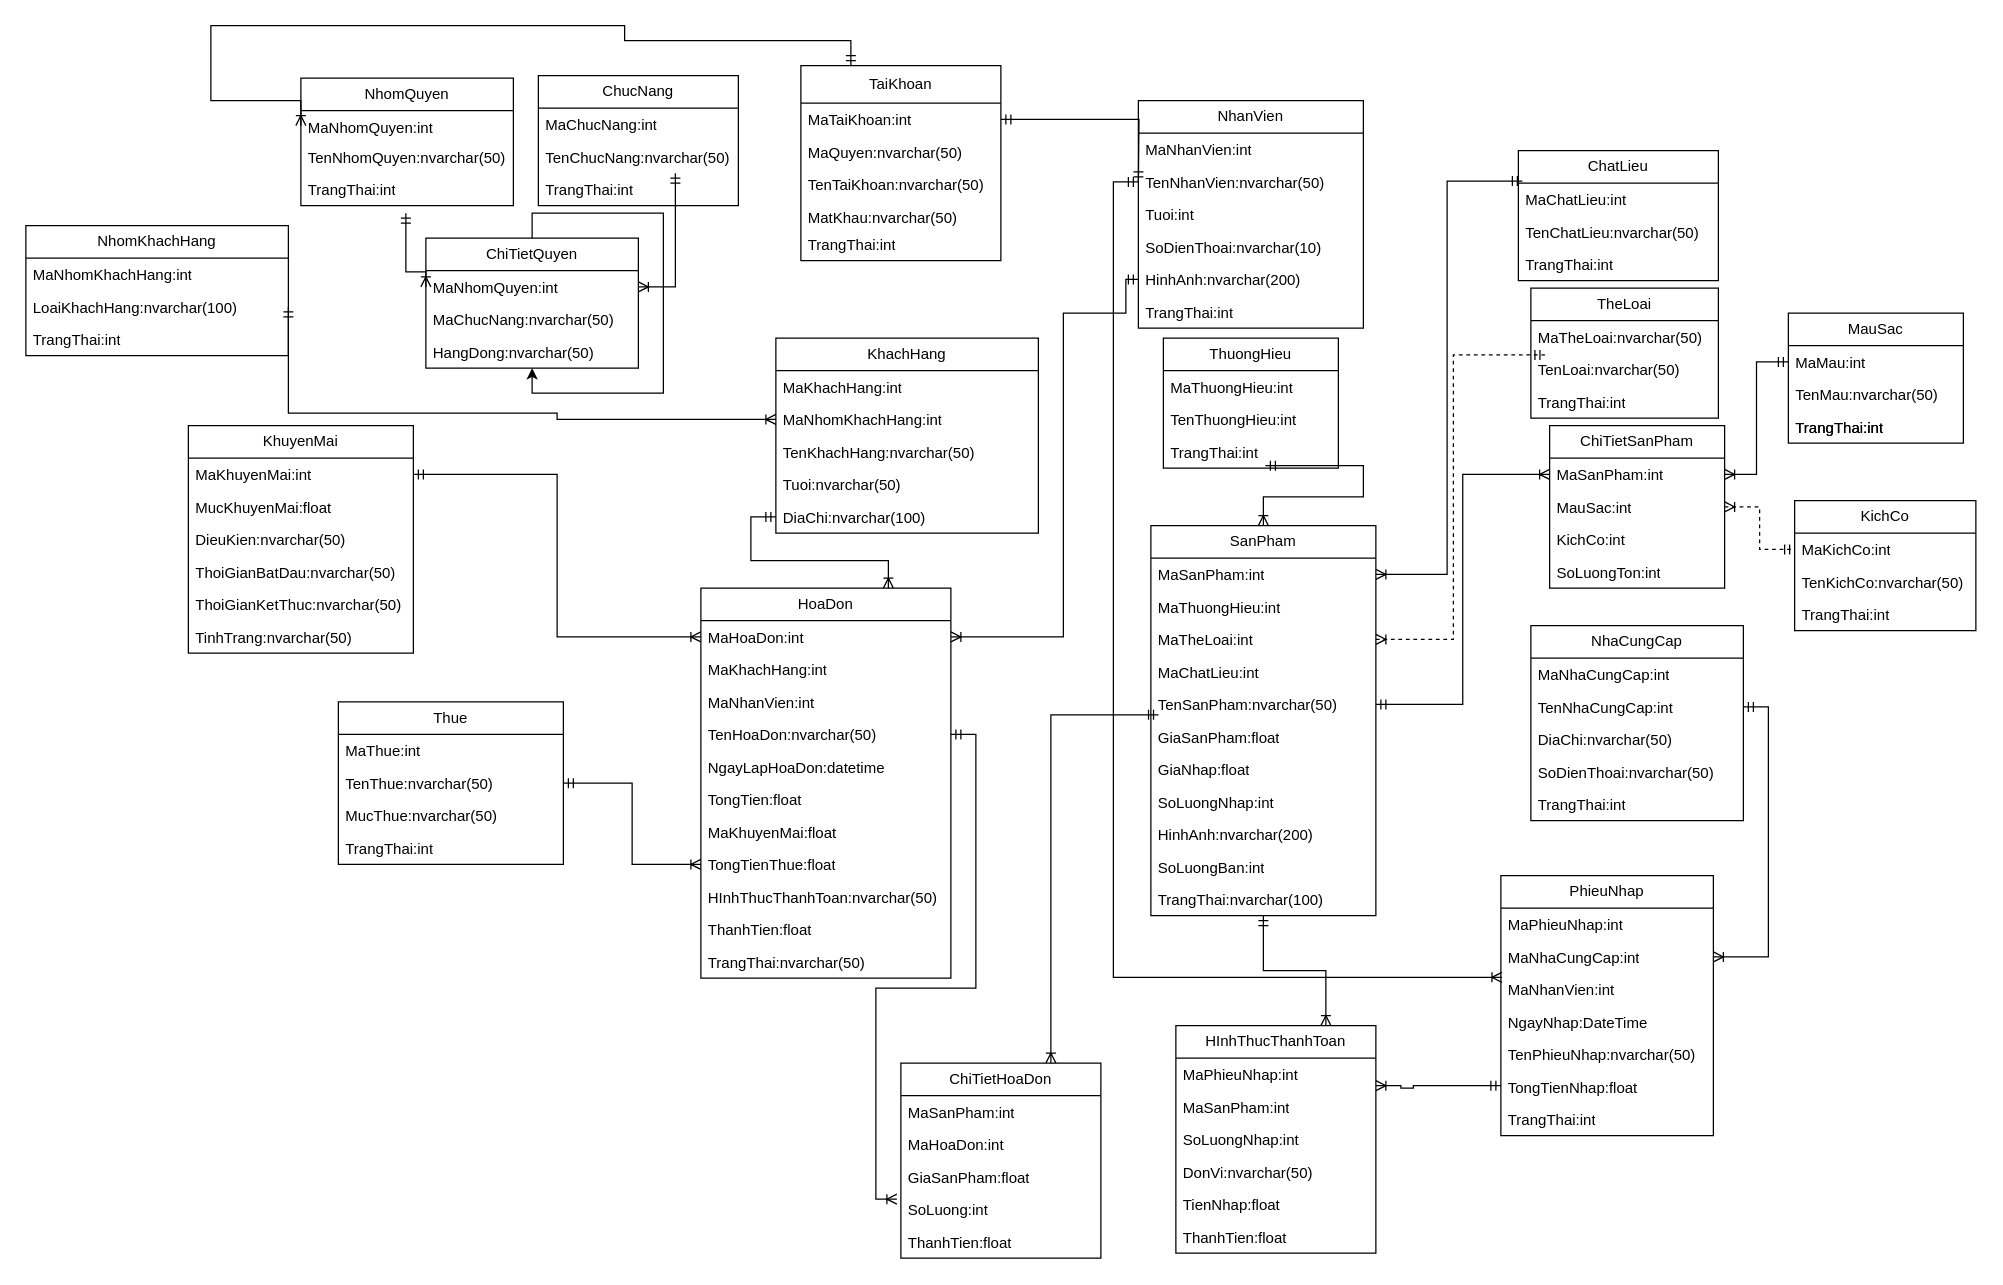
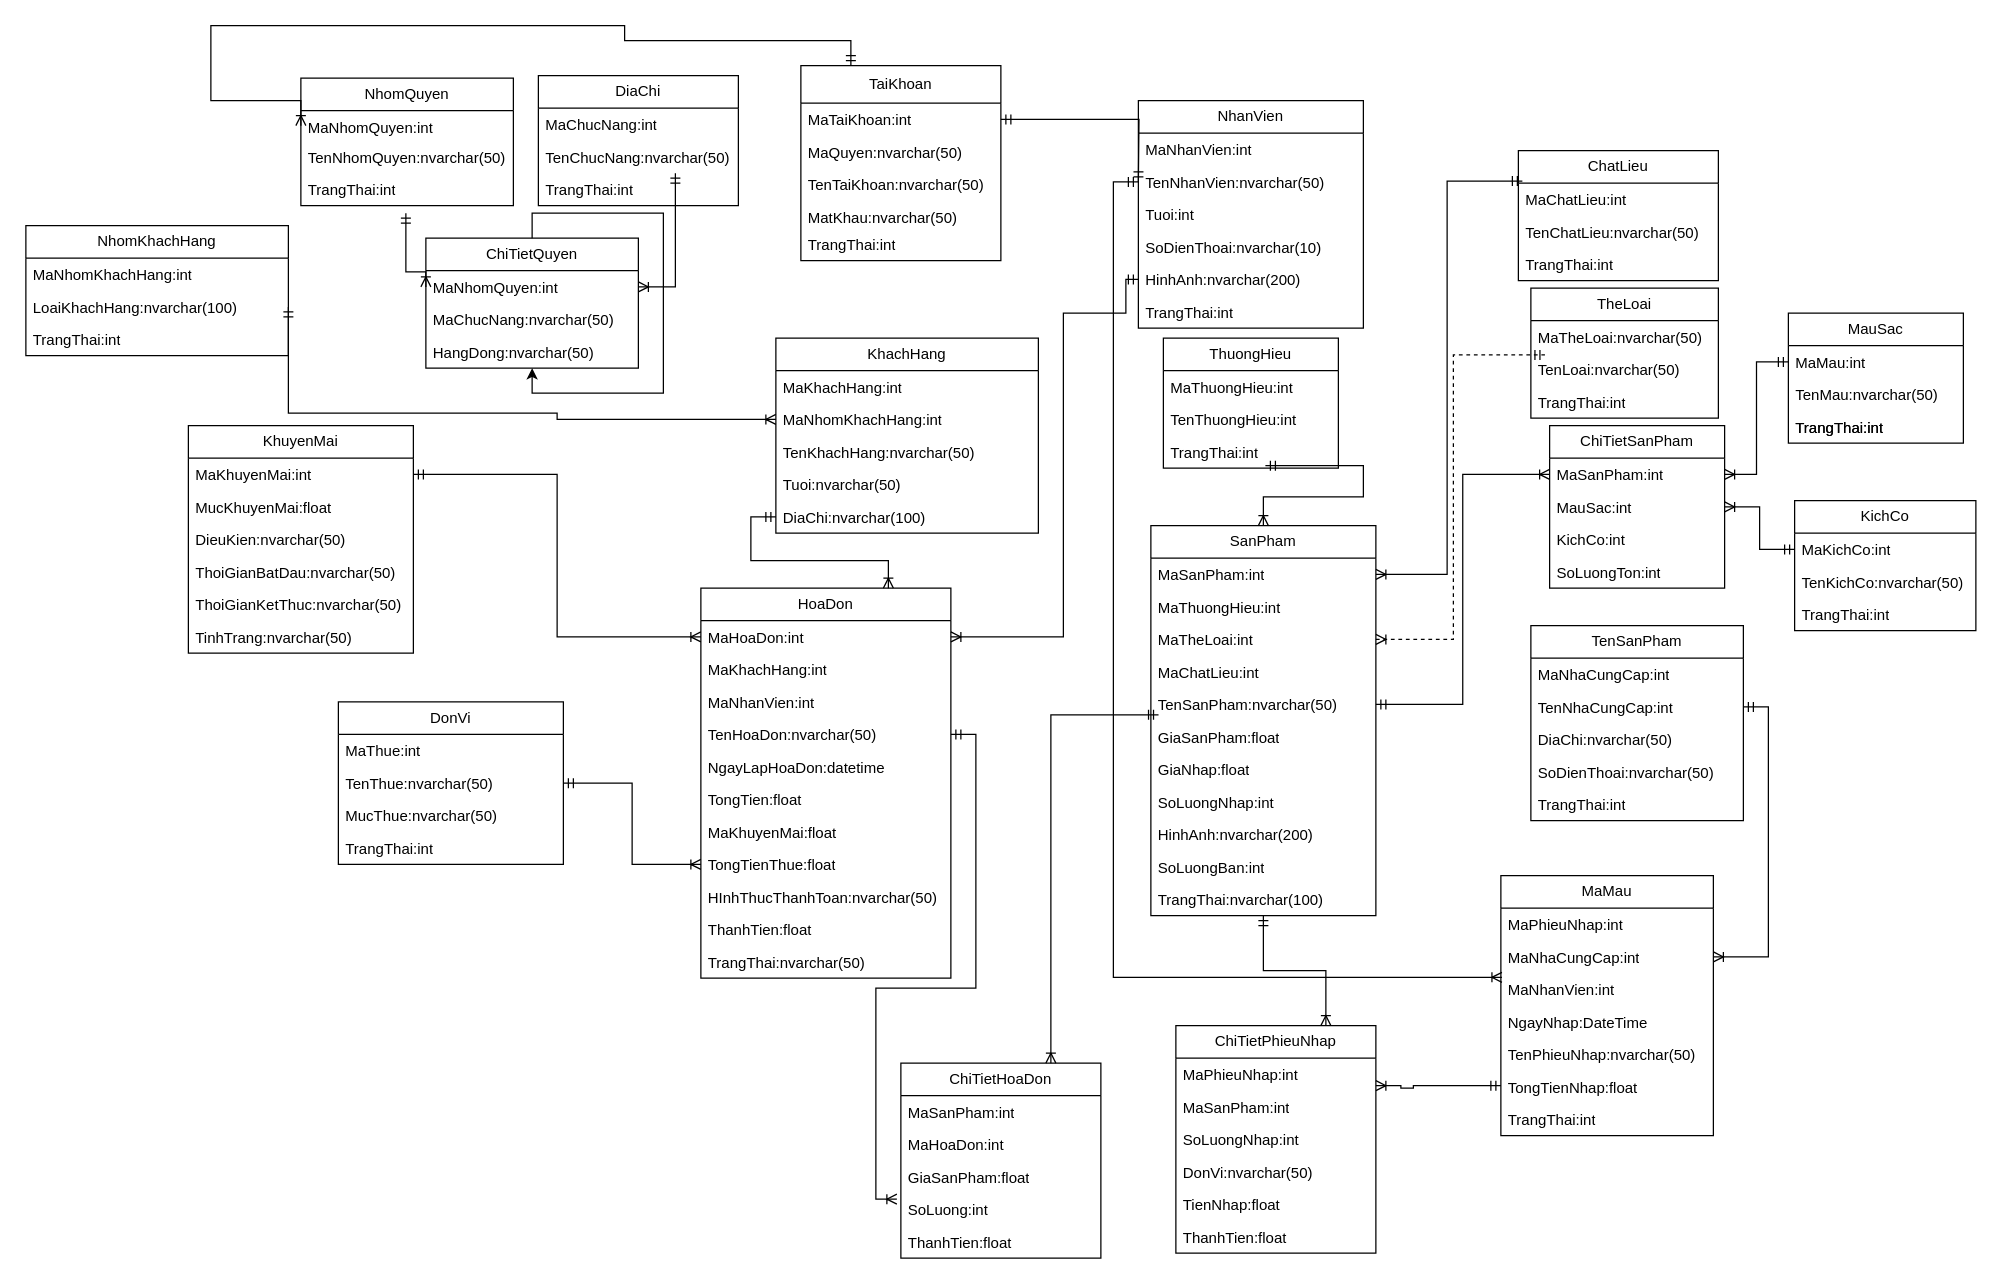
(638, 92) -> (638, 92)
(1759, 529) -> (1759, 529)
(1637, 642) -> (1637, 642)
(451, 718) -> (451, 718)
(1607, 892) -> (1607, 892)
(1276, 1042) -> (1276, 1042)
